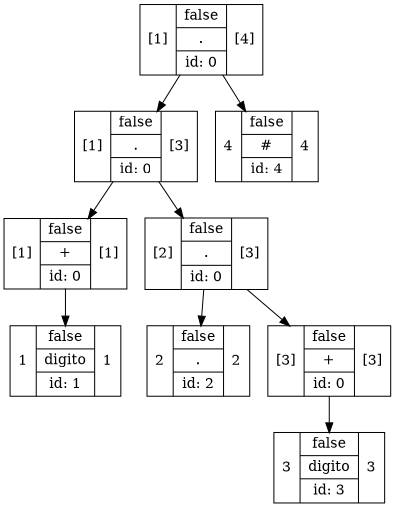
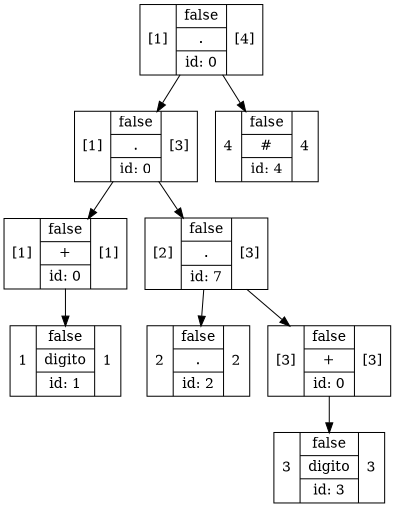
(206, 277) -> (206, 277)
